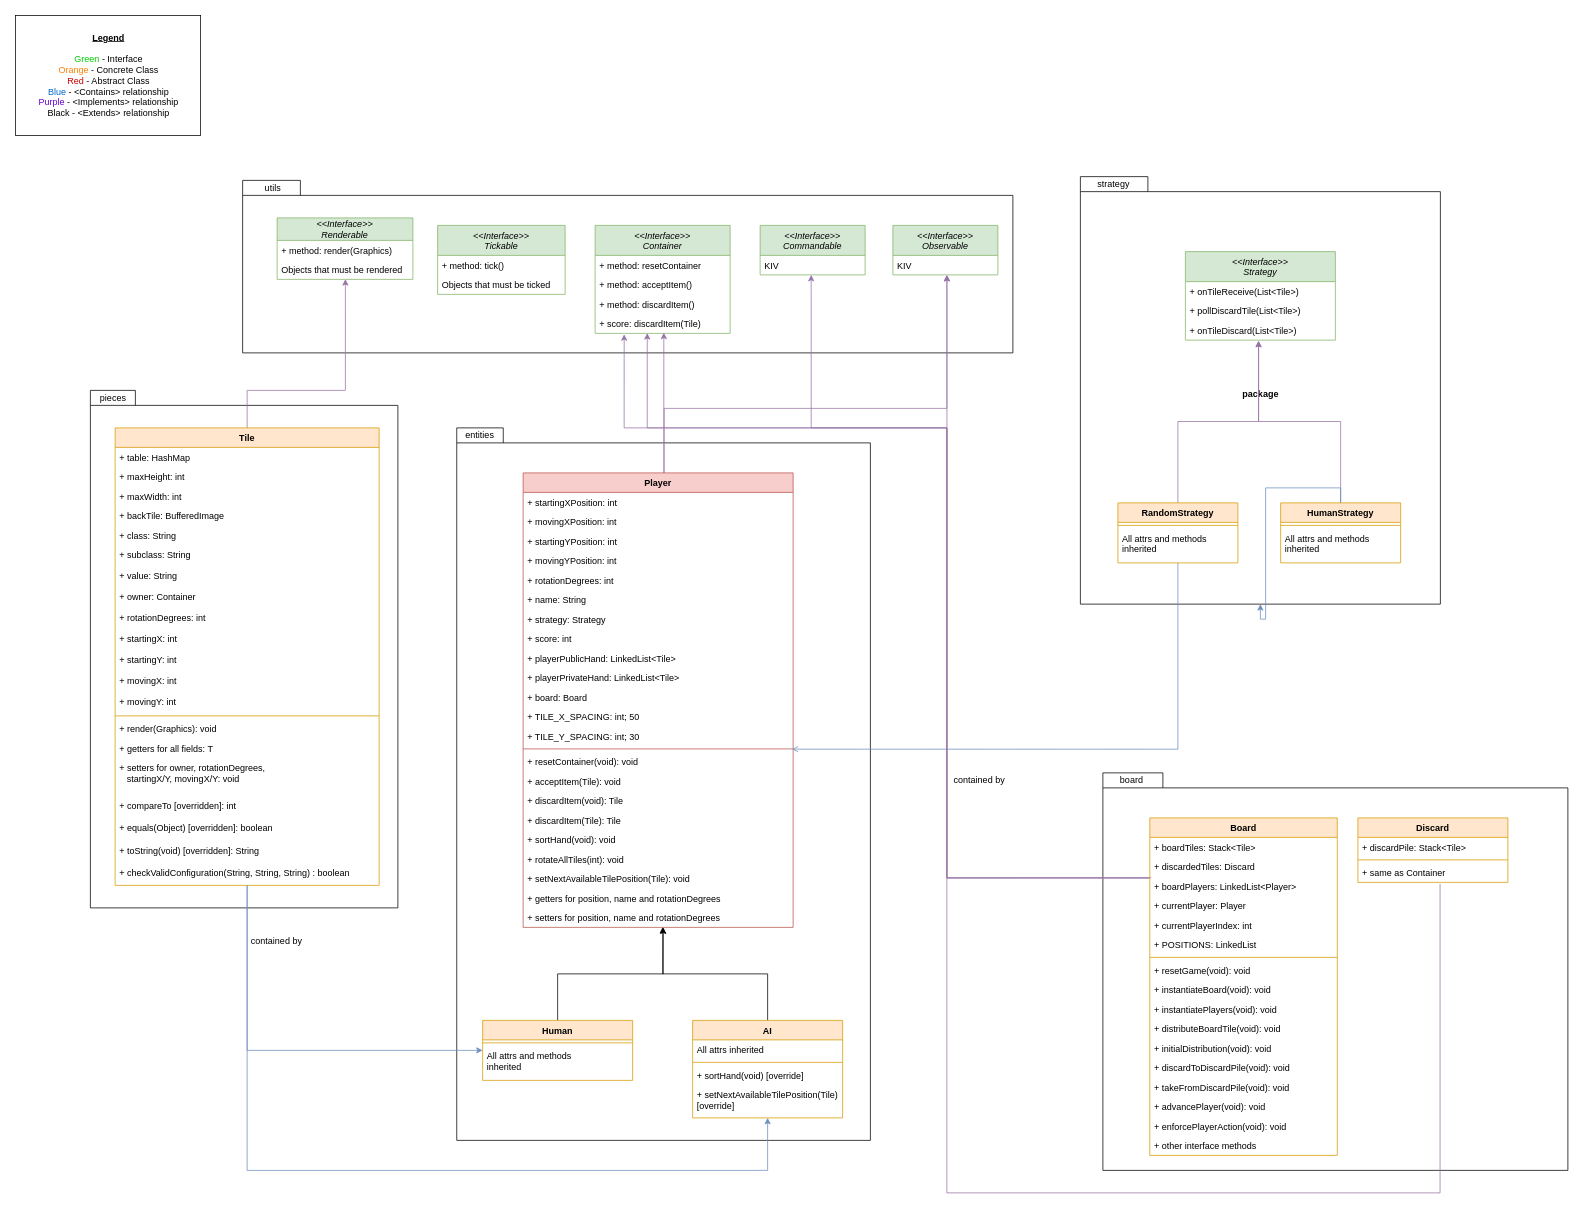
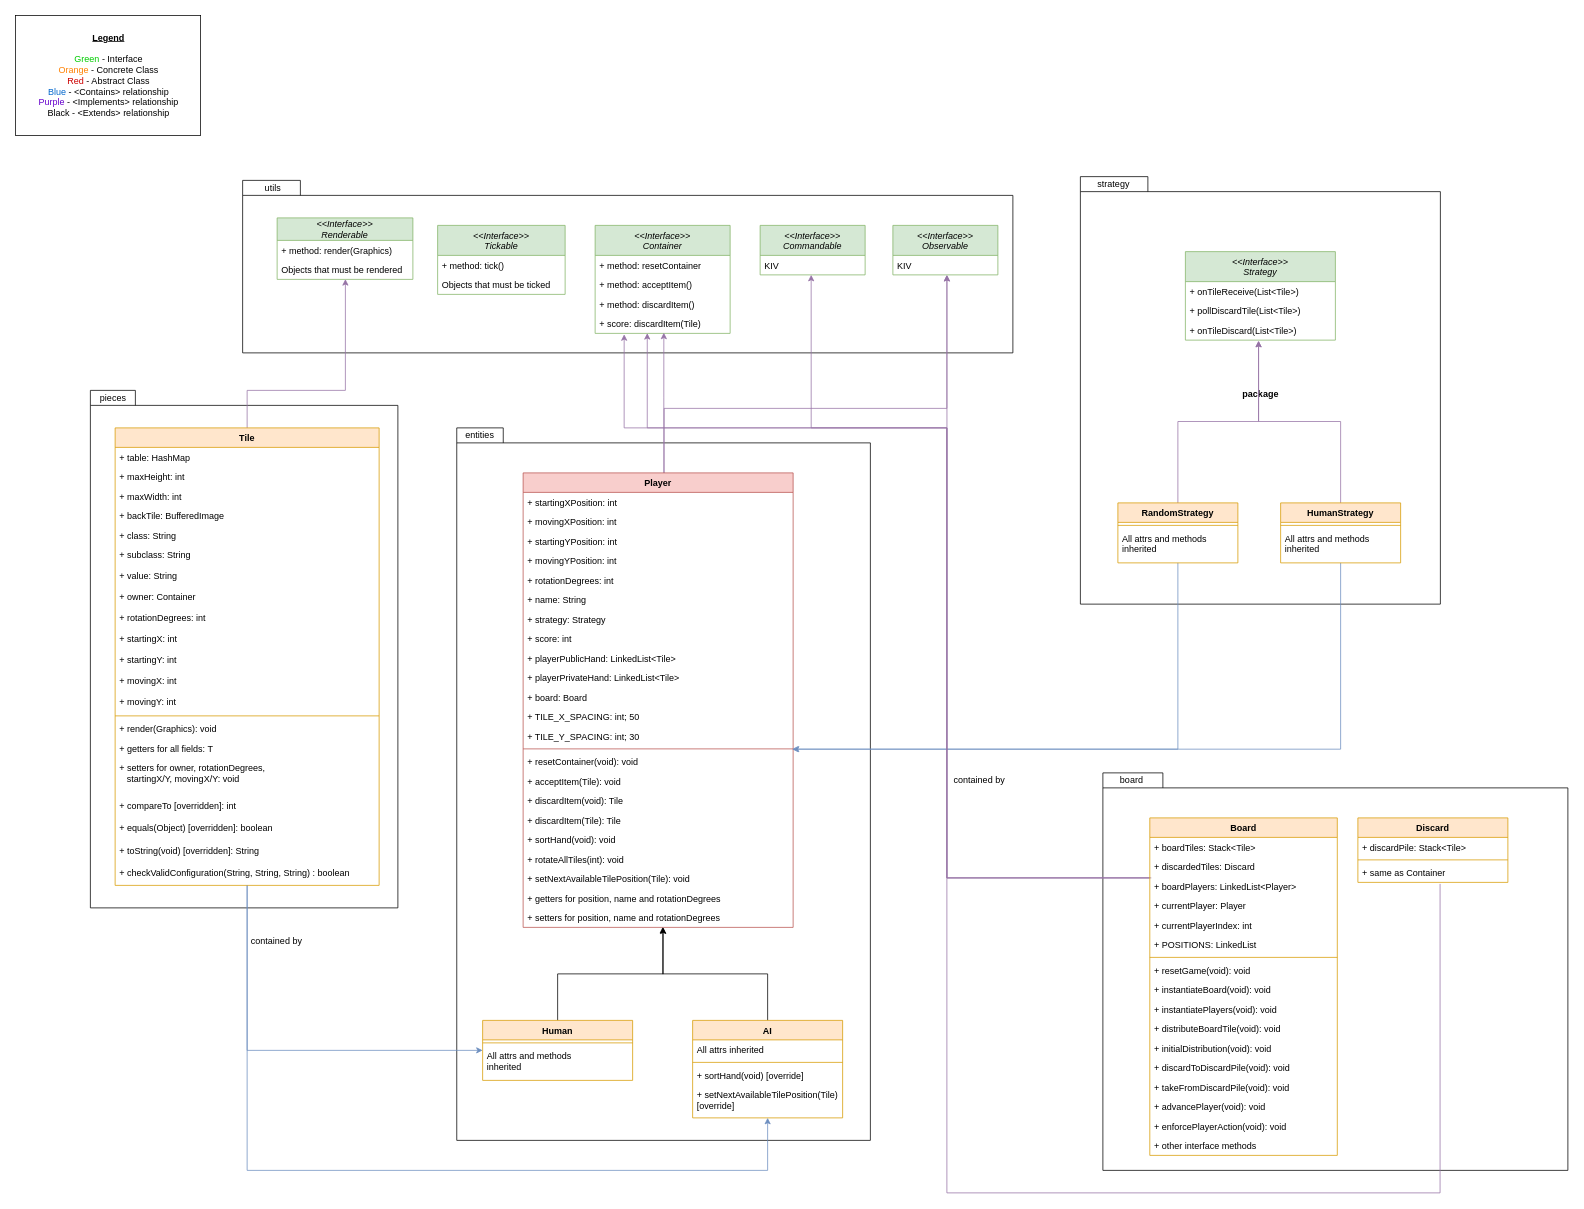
(1266, 560) -> (1341, 737)
